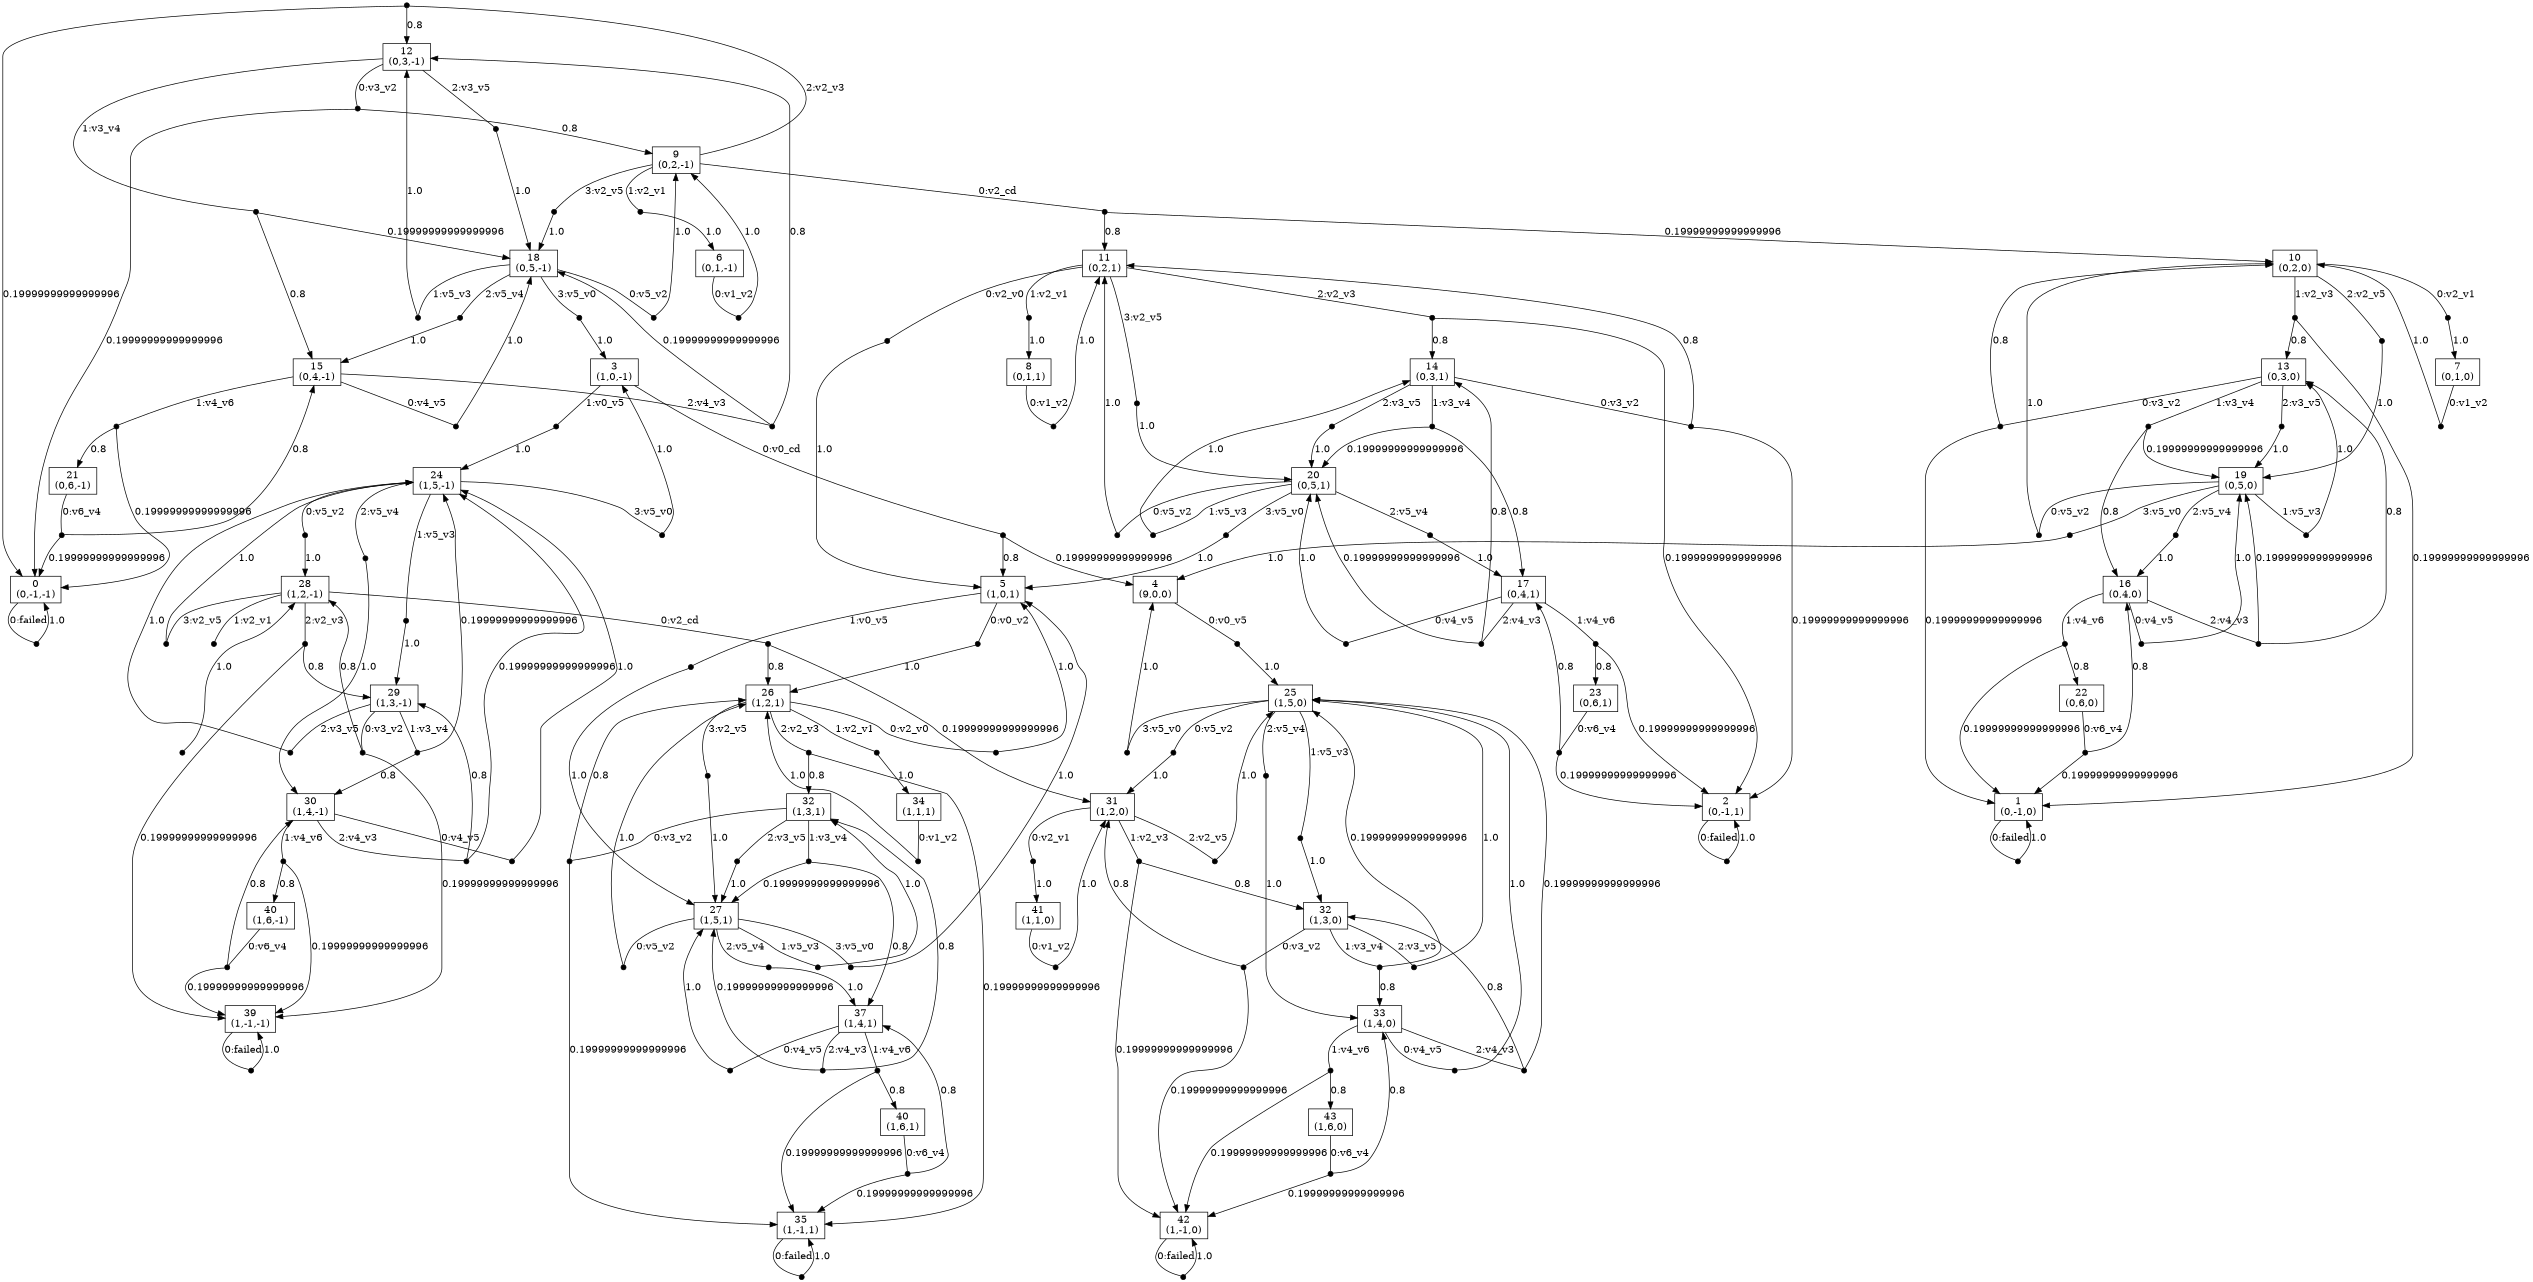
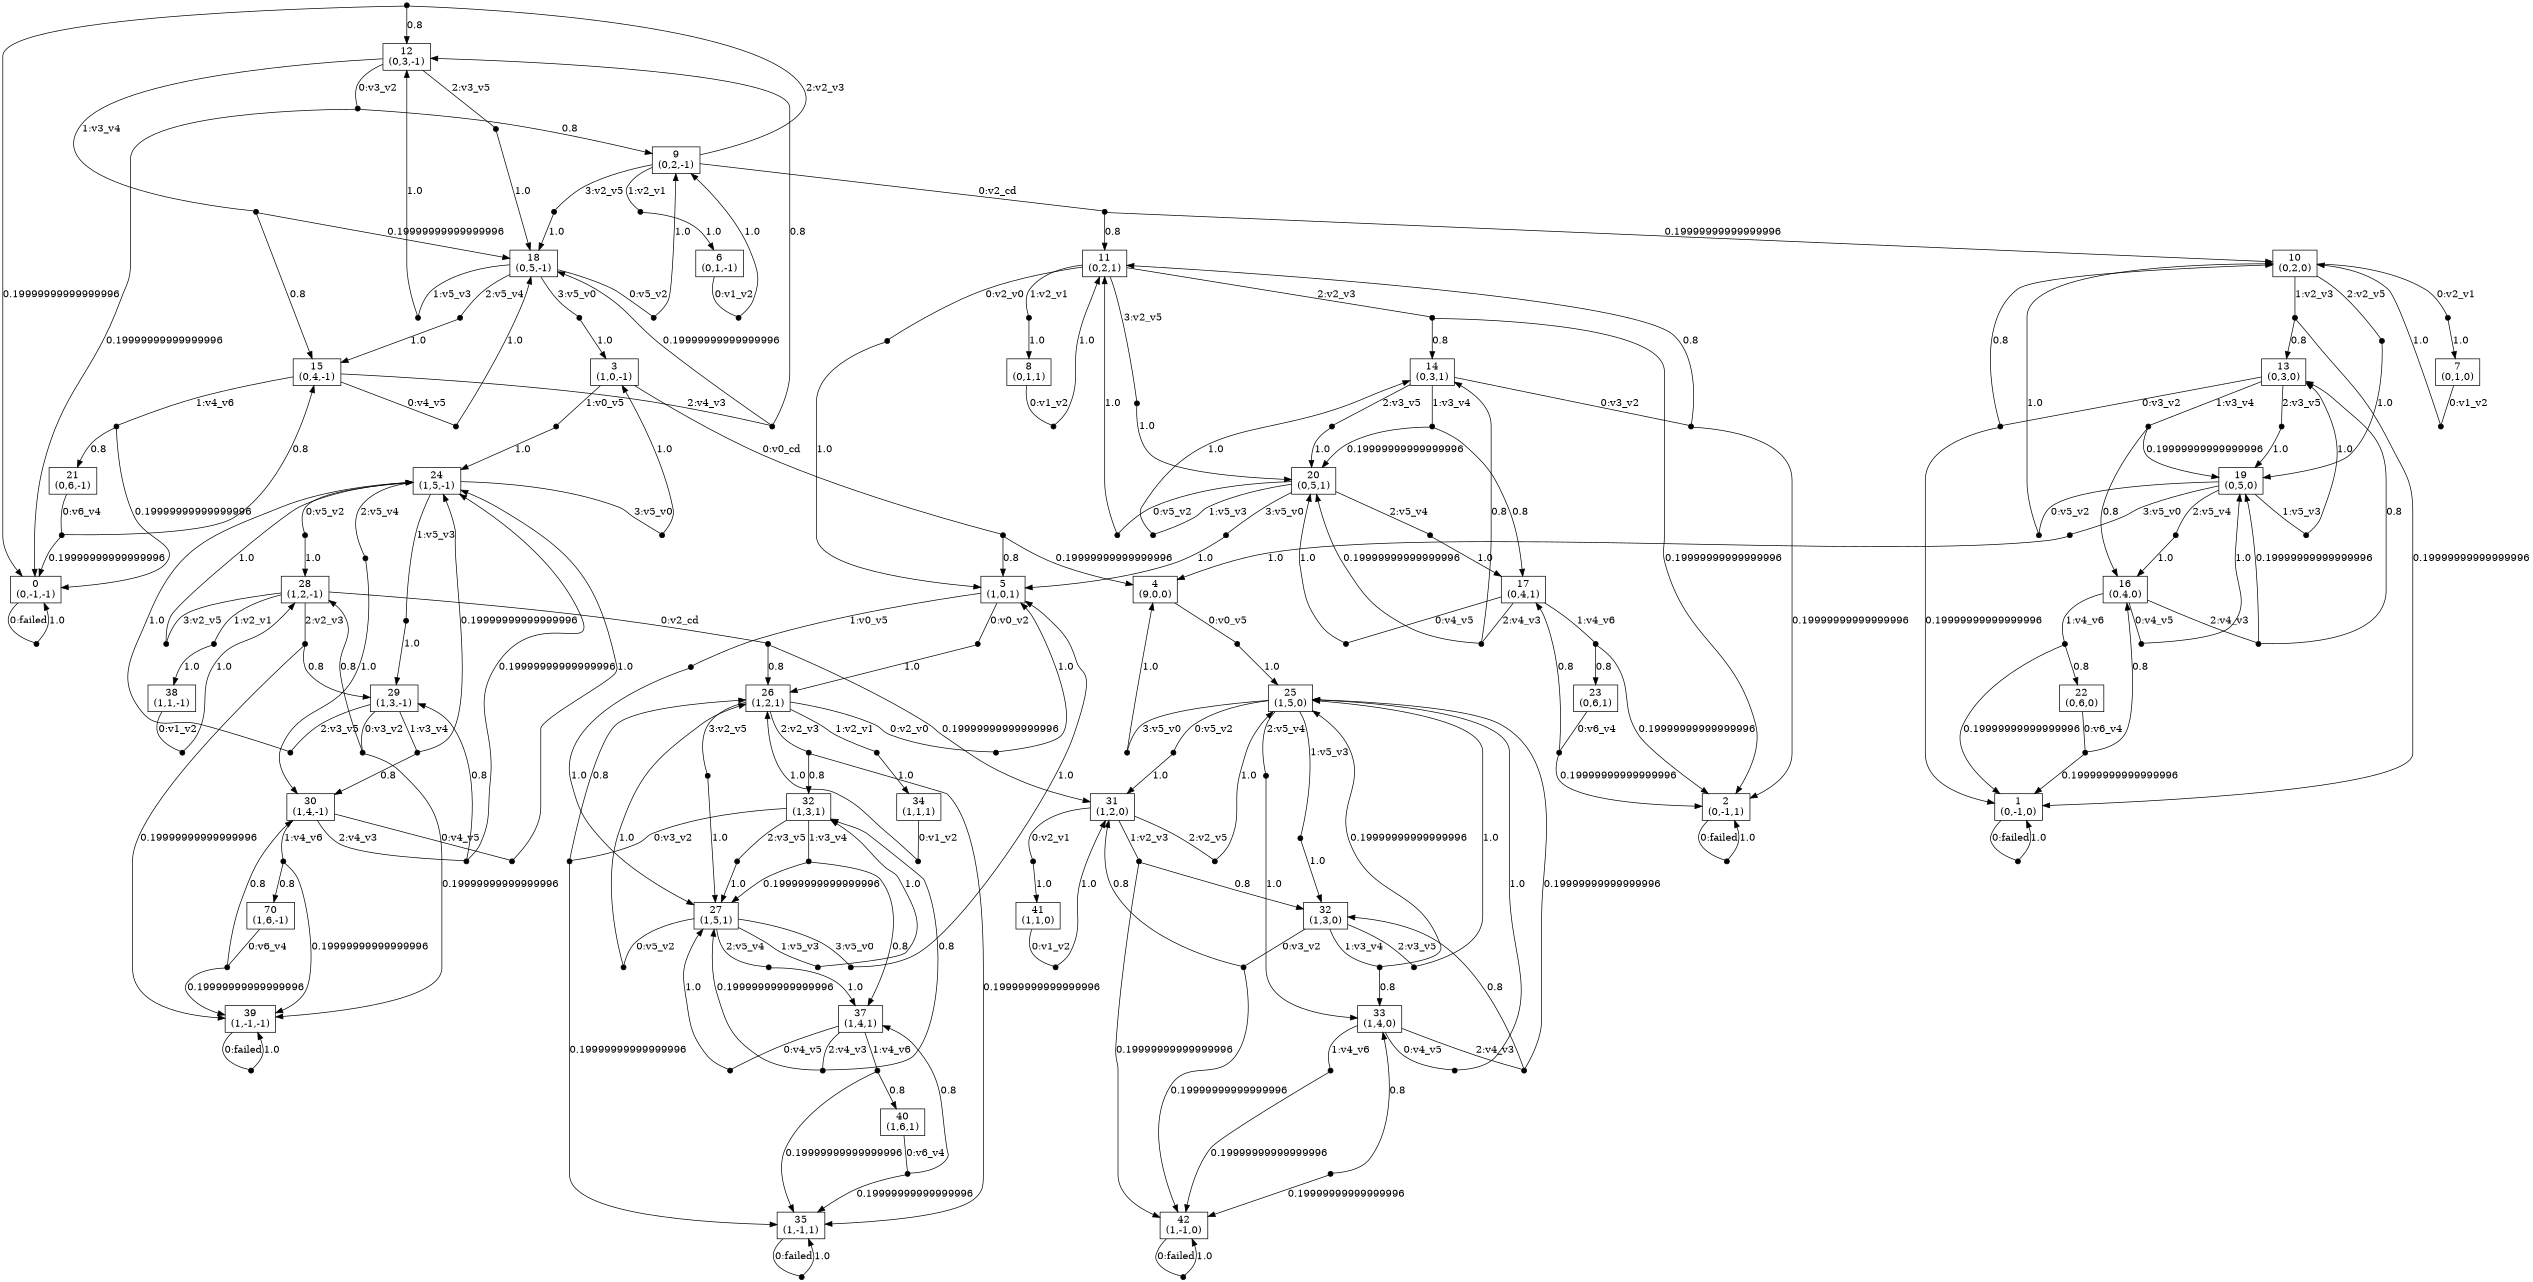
none -> (172, 698)
(271, 916) -> (271, 916)
(1331, 1122) -> none
